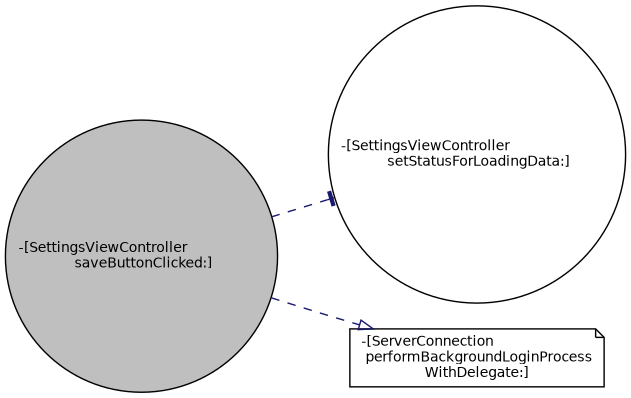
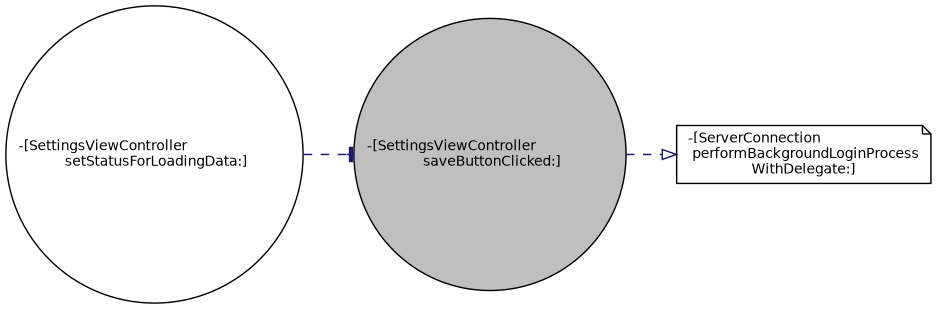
(299, 208) -> (325, 154)
